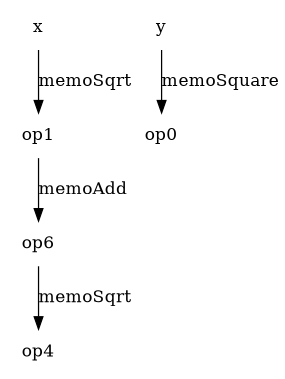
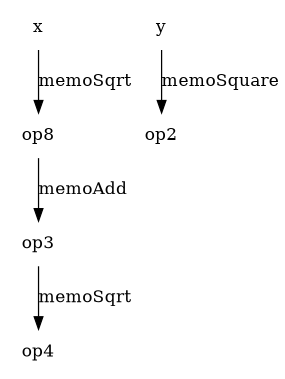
(39, 135) -> (39, 135)
(162, 135) -> (162, 135)
(39, 244) -> (39, 244)
